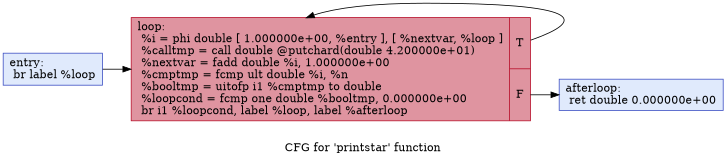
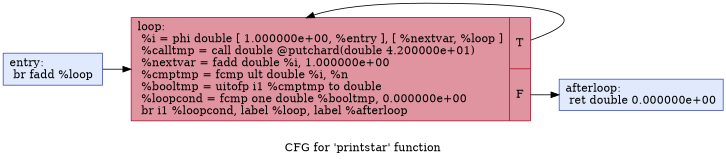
(53, 75) -> (52, 75)
